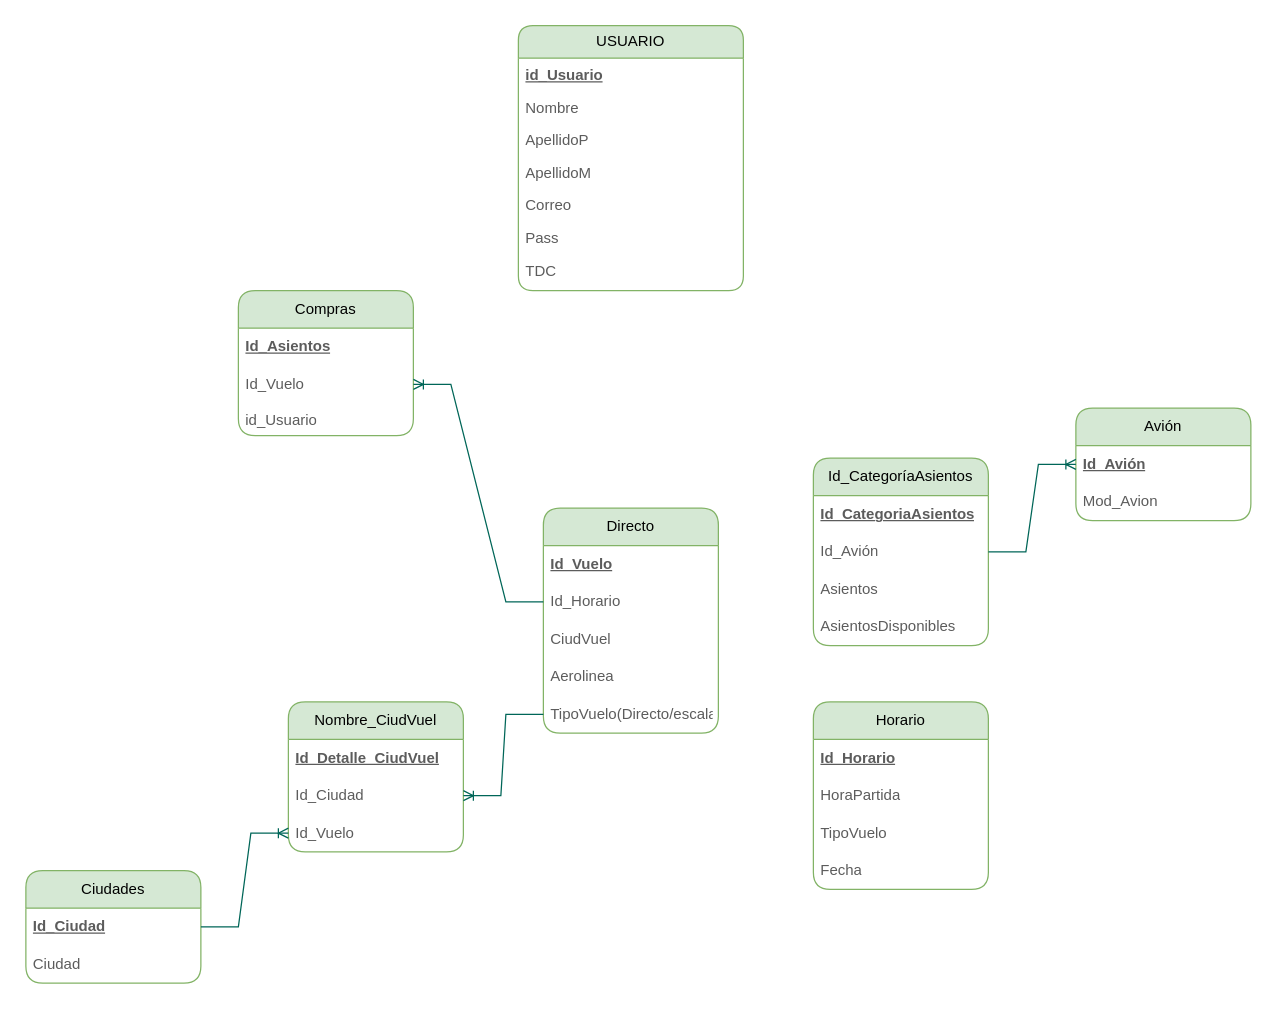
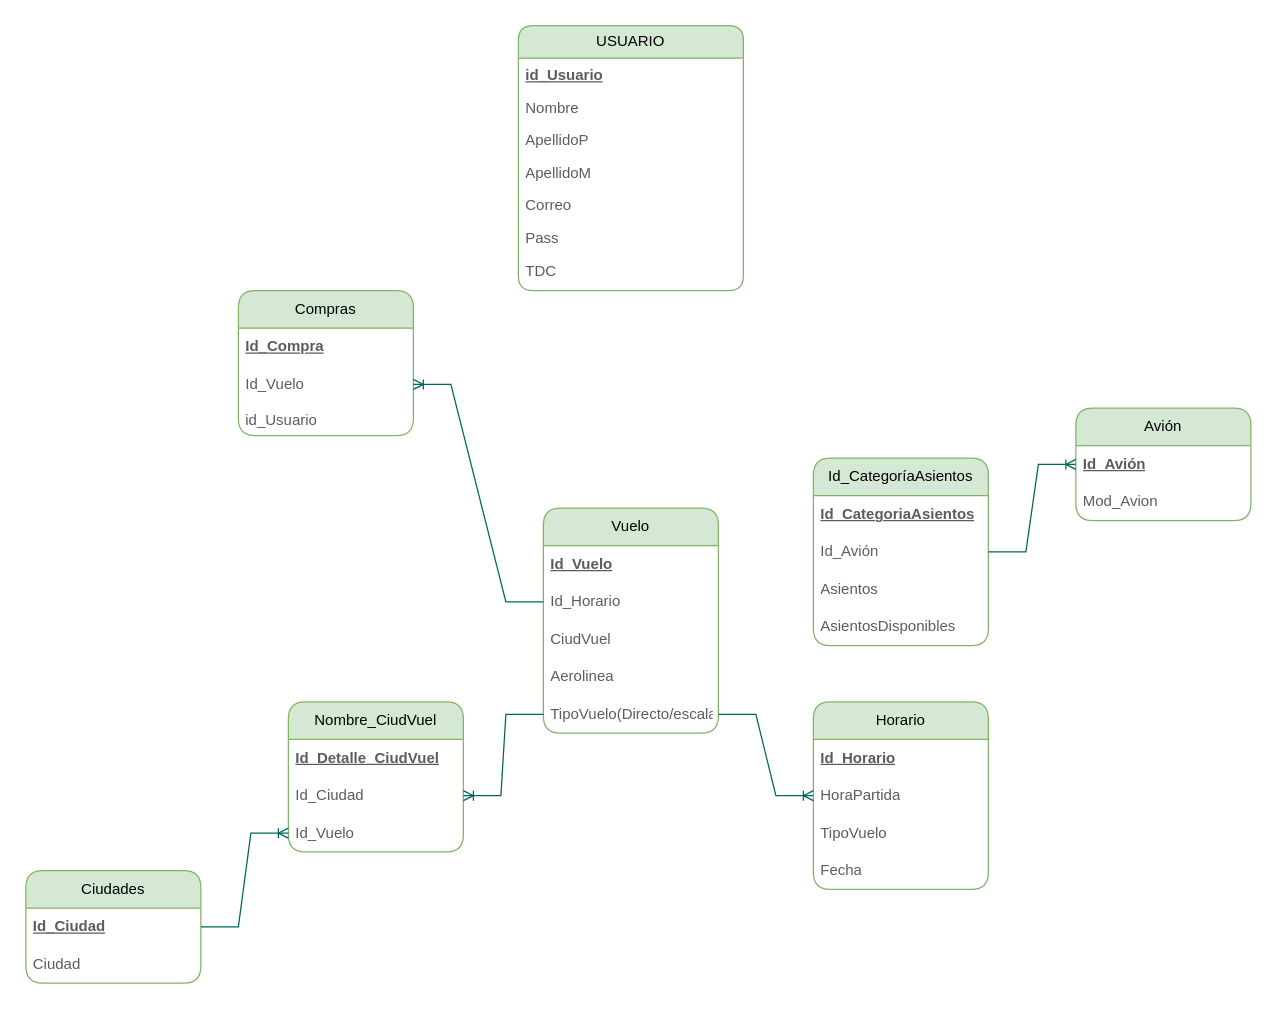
(290, 347) -> (283, 347)
(631, 527) -> (631, 527)
none -> (766, 755)
